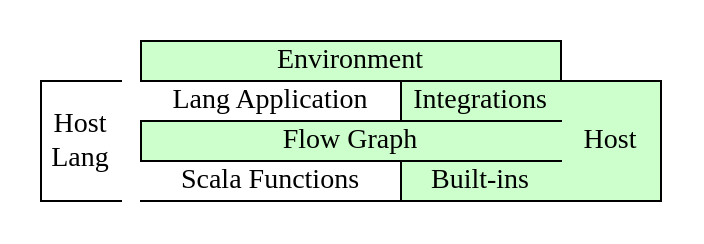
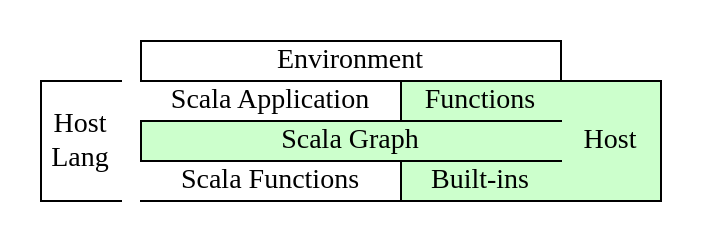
(351, 61) -> (351, 61)
(271, 101) -> (271, 101)
(481, 101) -> (481, 101)
(351, 141) -> (351, 141)
